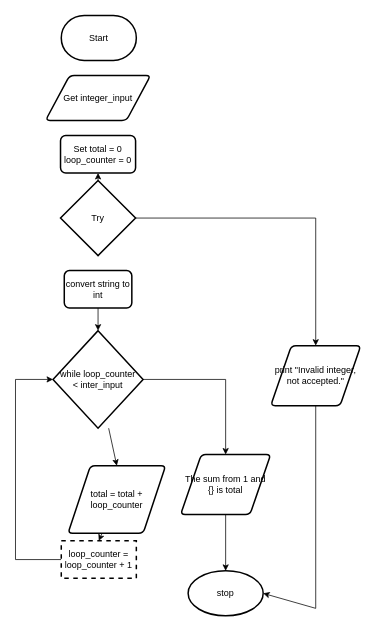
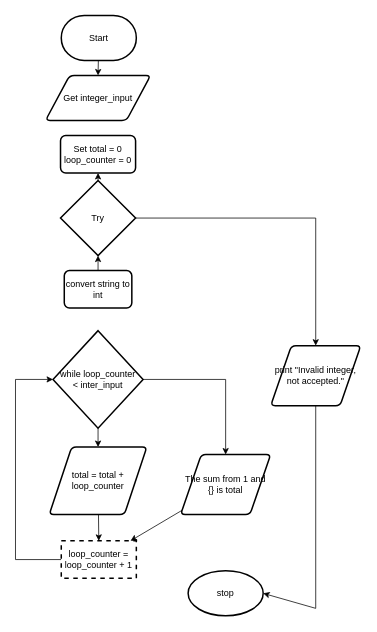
none -> (98, 65)
(98, 324) -> (98, 262)
(117, 499) -> (98, 480)
(225, 539) -> (159, 524)
